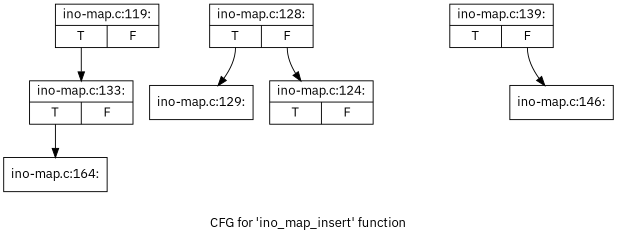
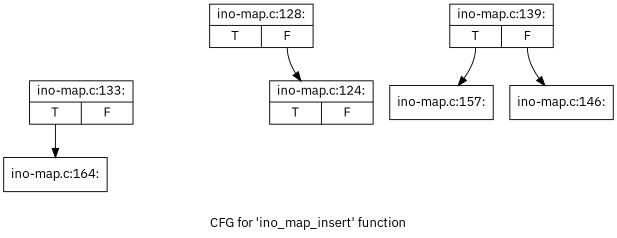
(107, 26) -> none
(201, 103) -> none
none -> (441, 103)
